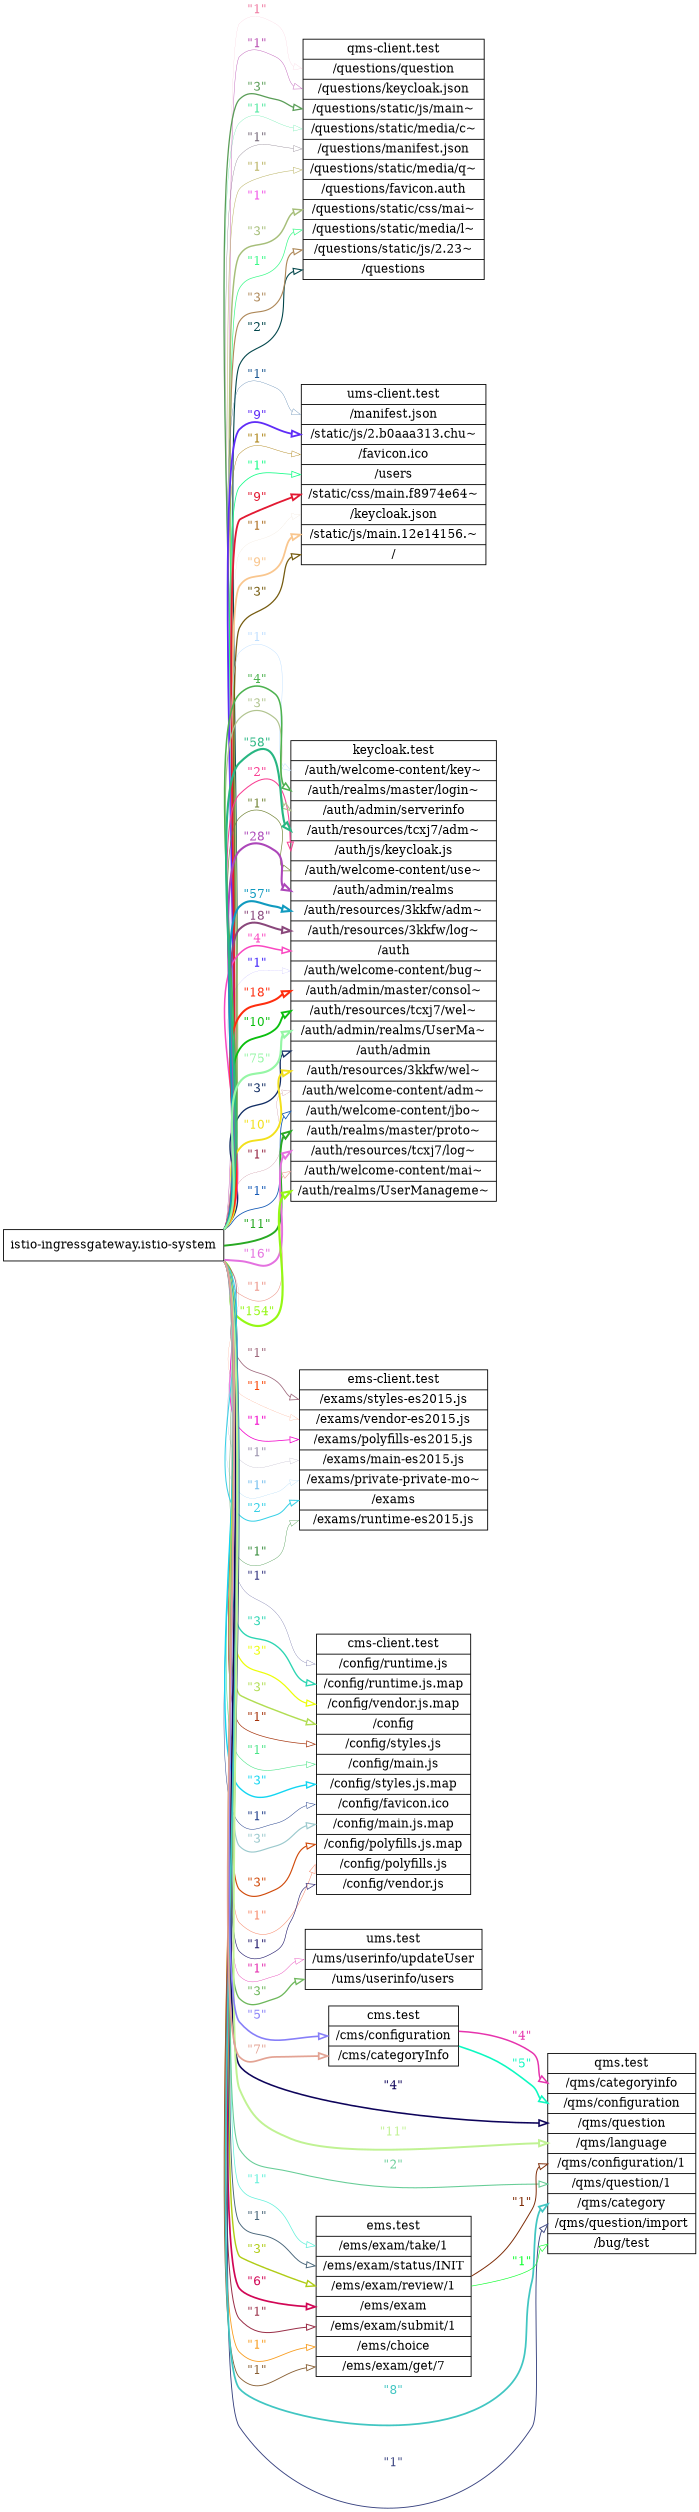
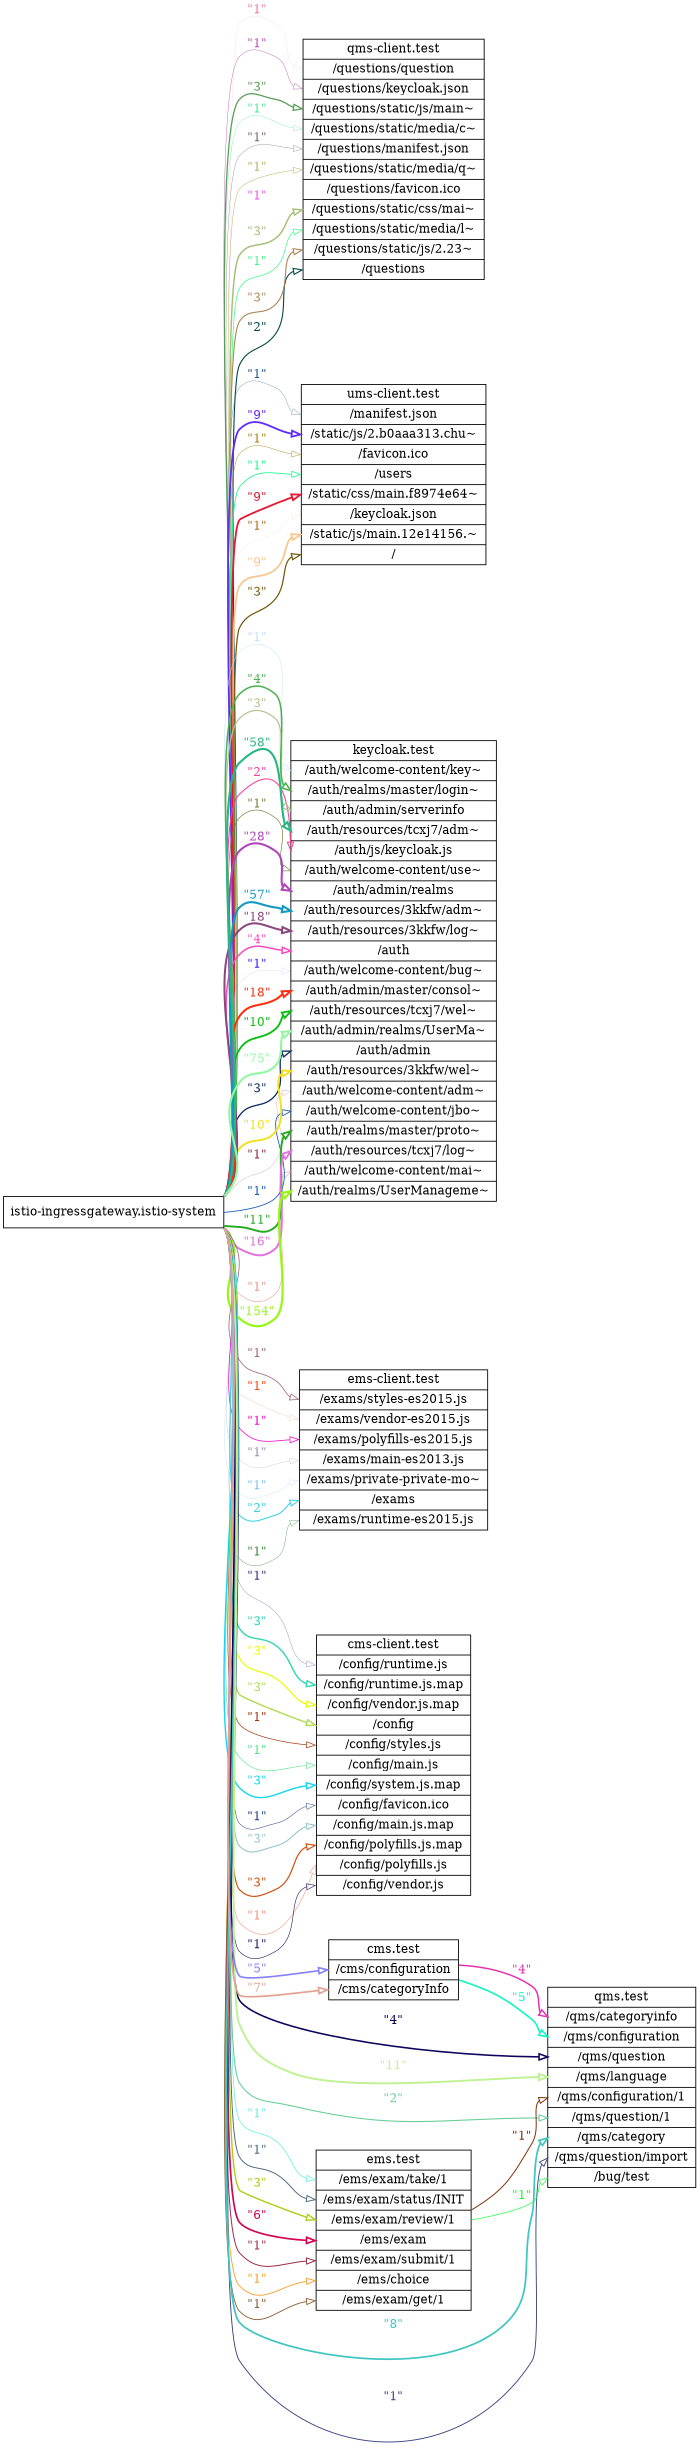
(394, 189) -> (394, 189)
(394, 1460) -> (394, 1460)
(394, 1784) -> (394, 1785)
(394, 1959) -> none
(394, 2366) -> (394, 2300)
